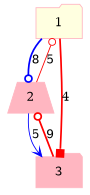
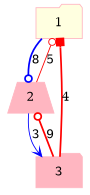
(62, 93) -> (62, 102)
(36, 135) -> (36, 135)
